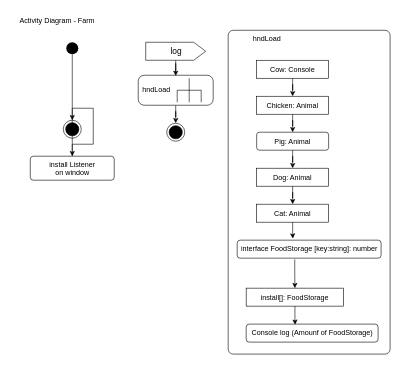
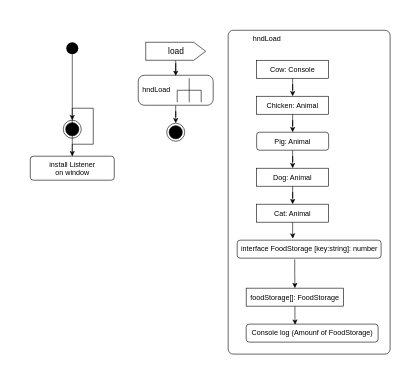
(57, 21) -> none
(176, 51) -> (176, 51)
(295, 298) -> (295, 298)
